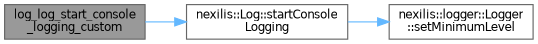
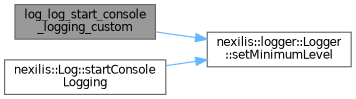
(160, 22) -> (176, 35)
